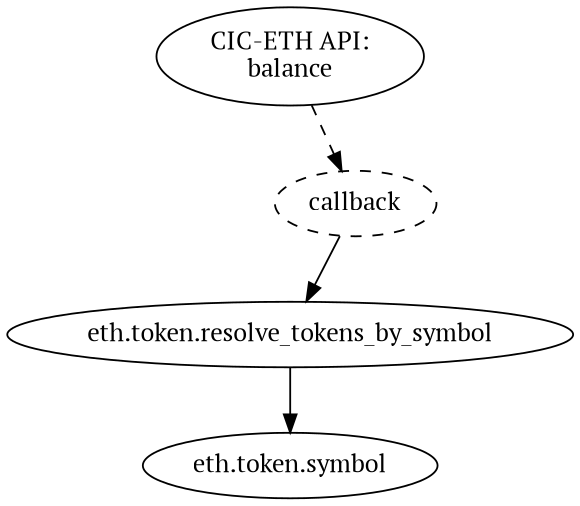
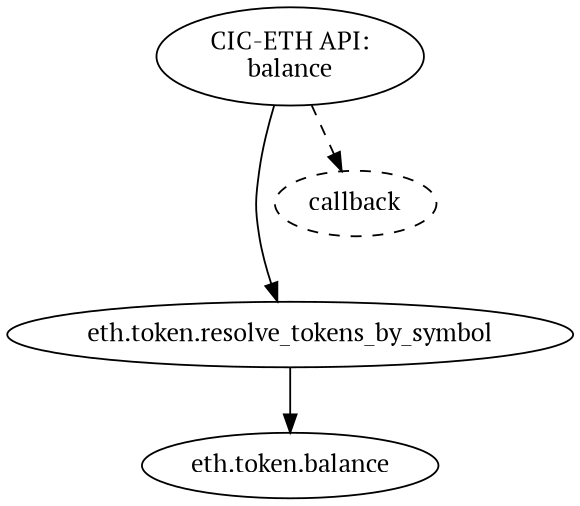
(327, 261) -> (257, 195)
(290, 466) -> (290, 466)
